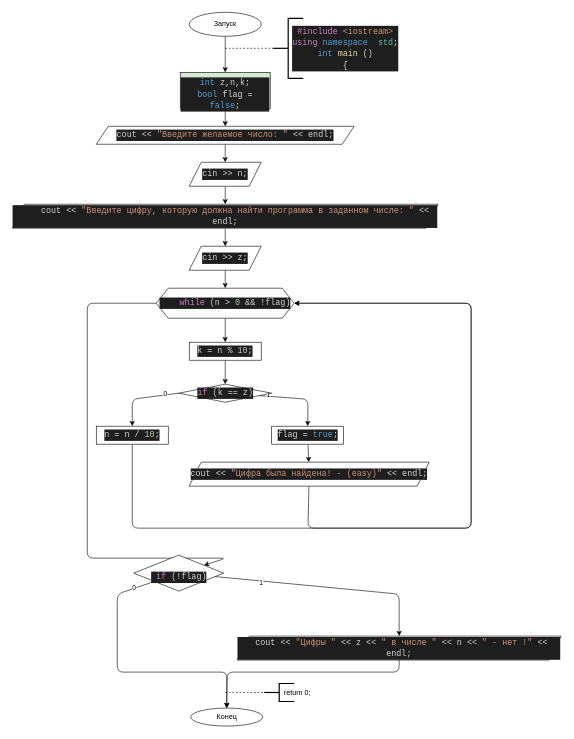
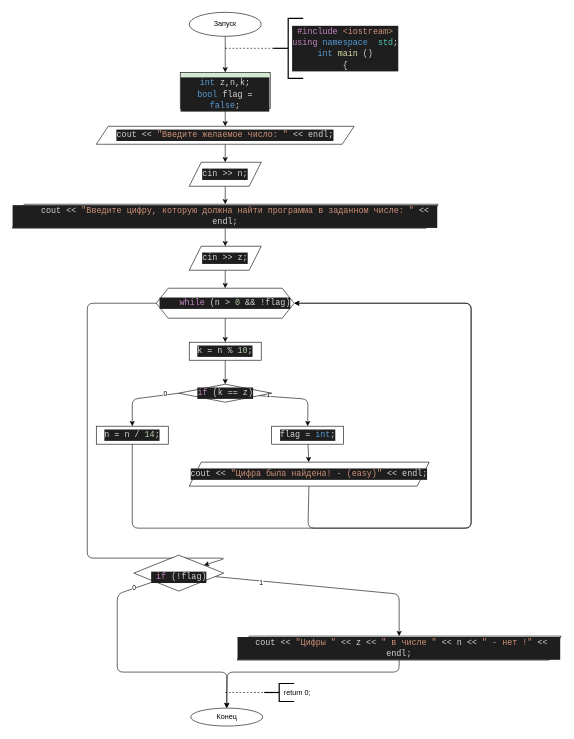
(132, 435) -> (132, 435)
(308, 435) -> (308, 435)
